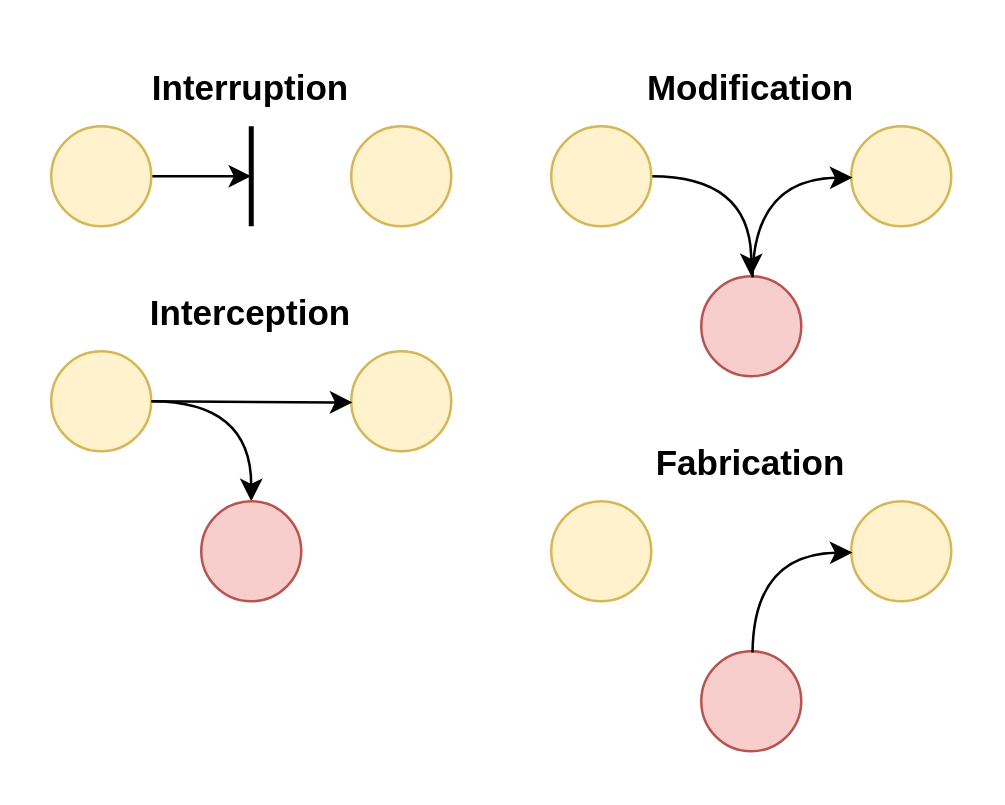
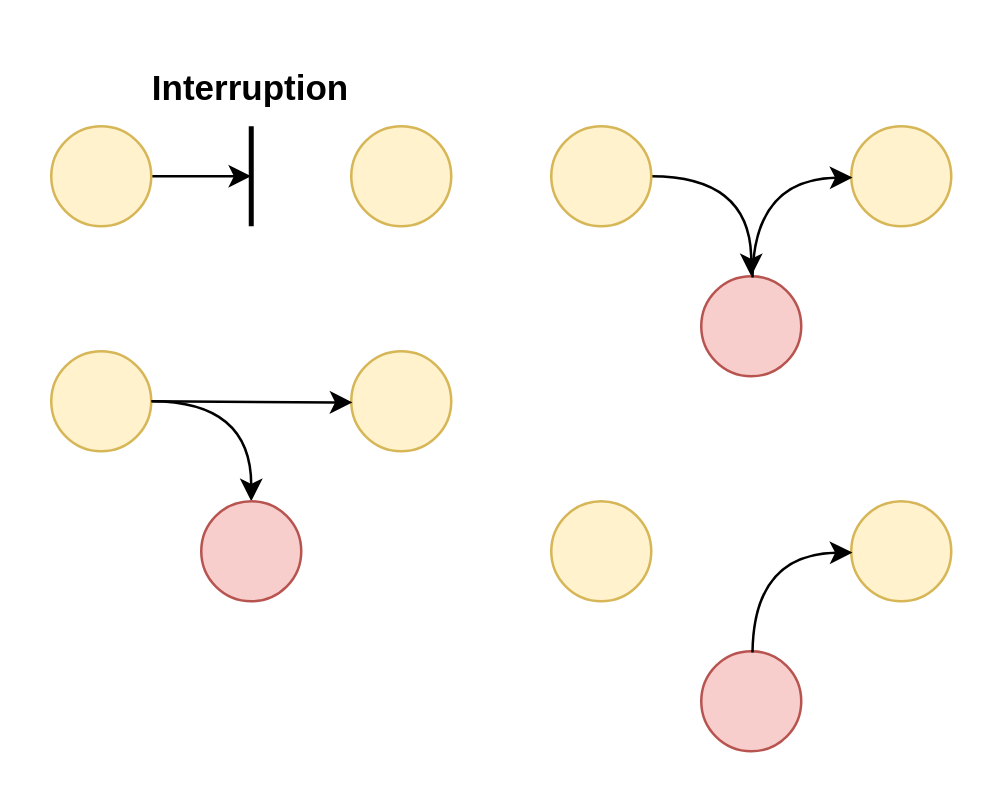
(751, 89) -> none
(251, 314) -> none
(751, 464) -> none
